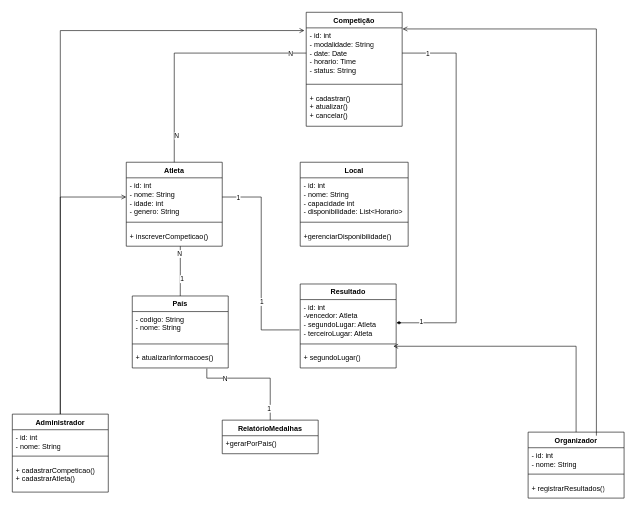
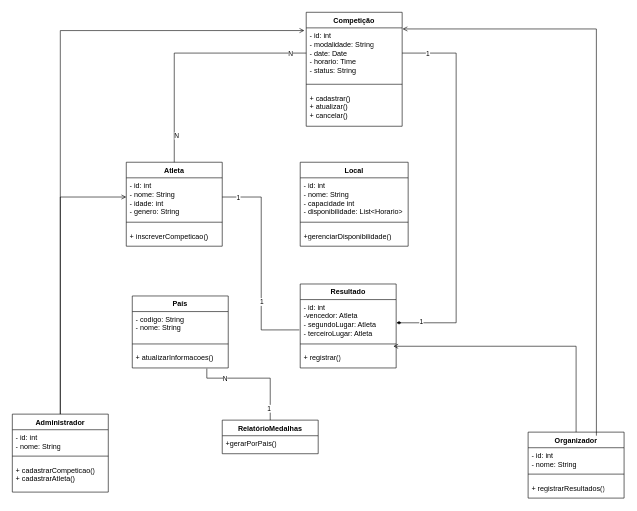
(180, 272) -> none
(335, 359) -> (328, 359)
